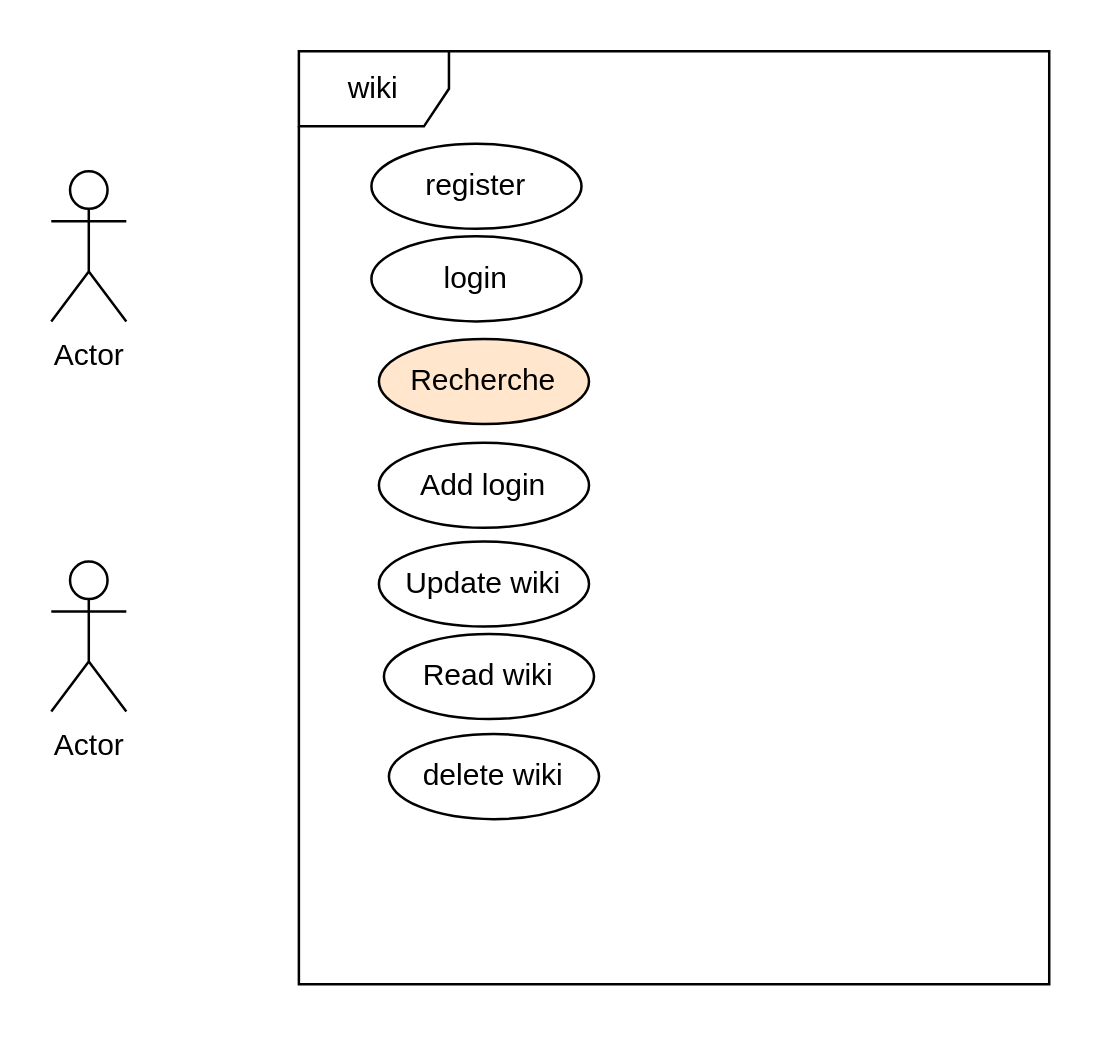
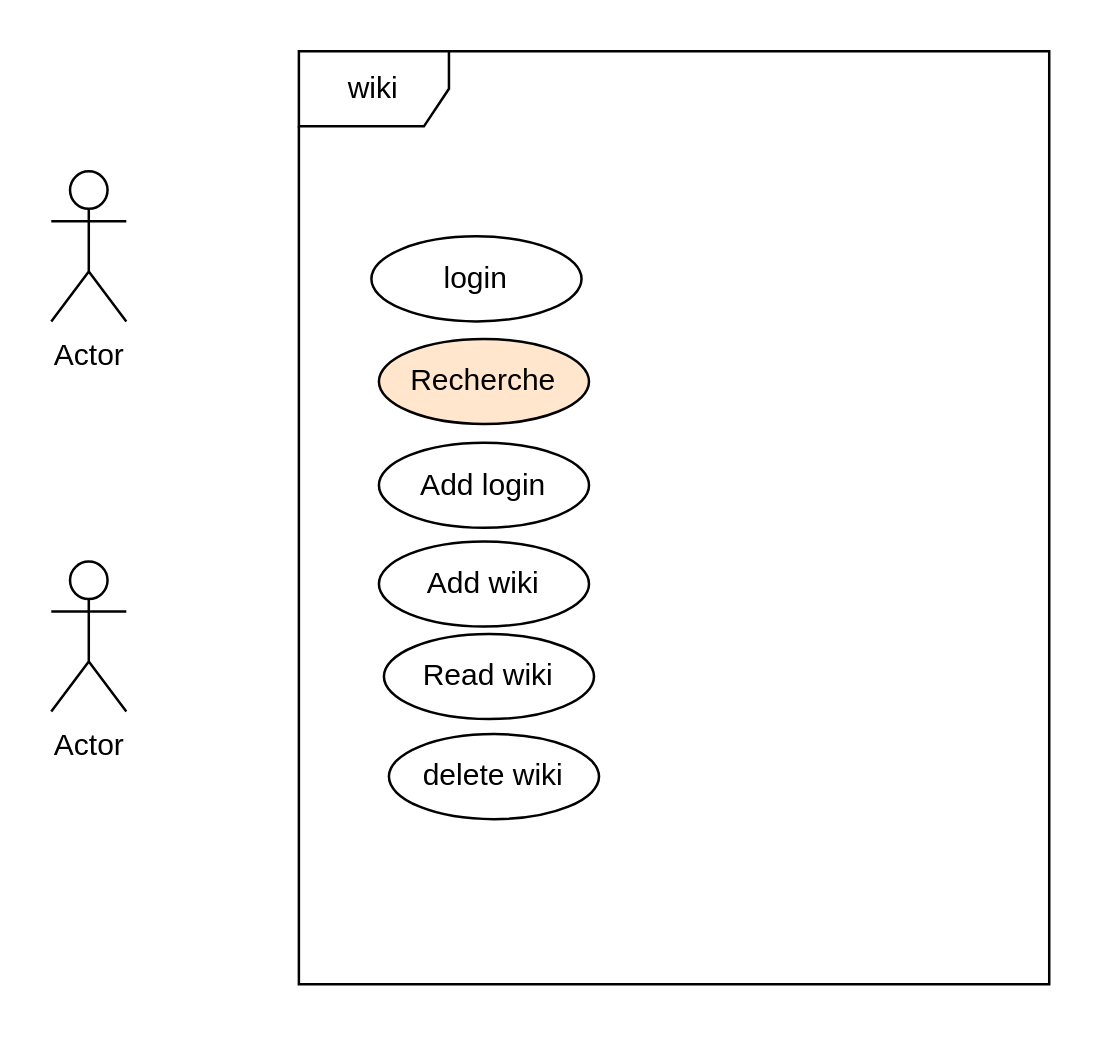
(476, 186) -> none
(484, 584) -> (484, 584)
